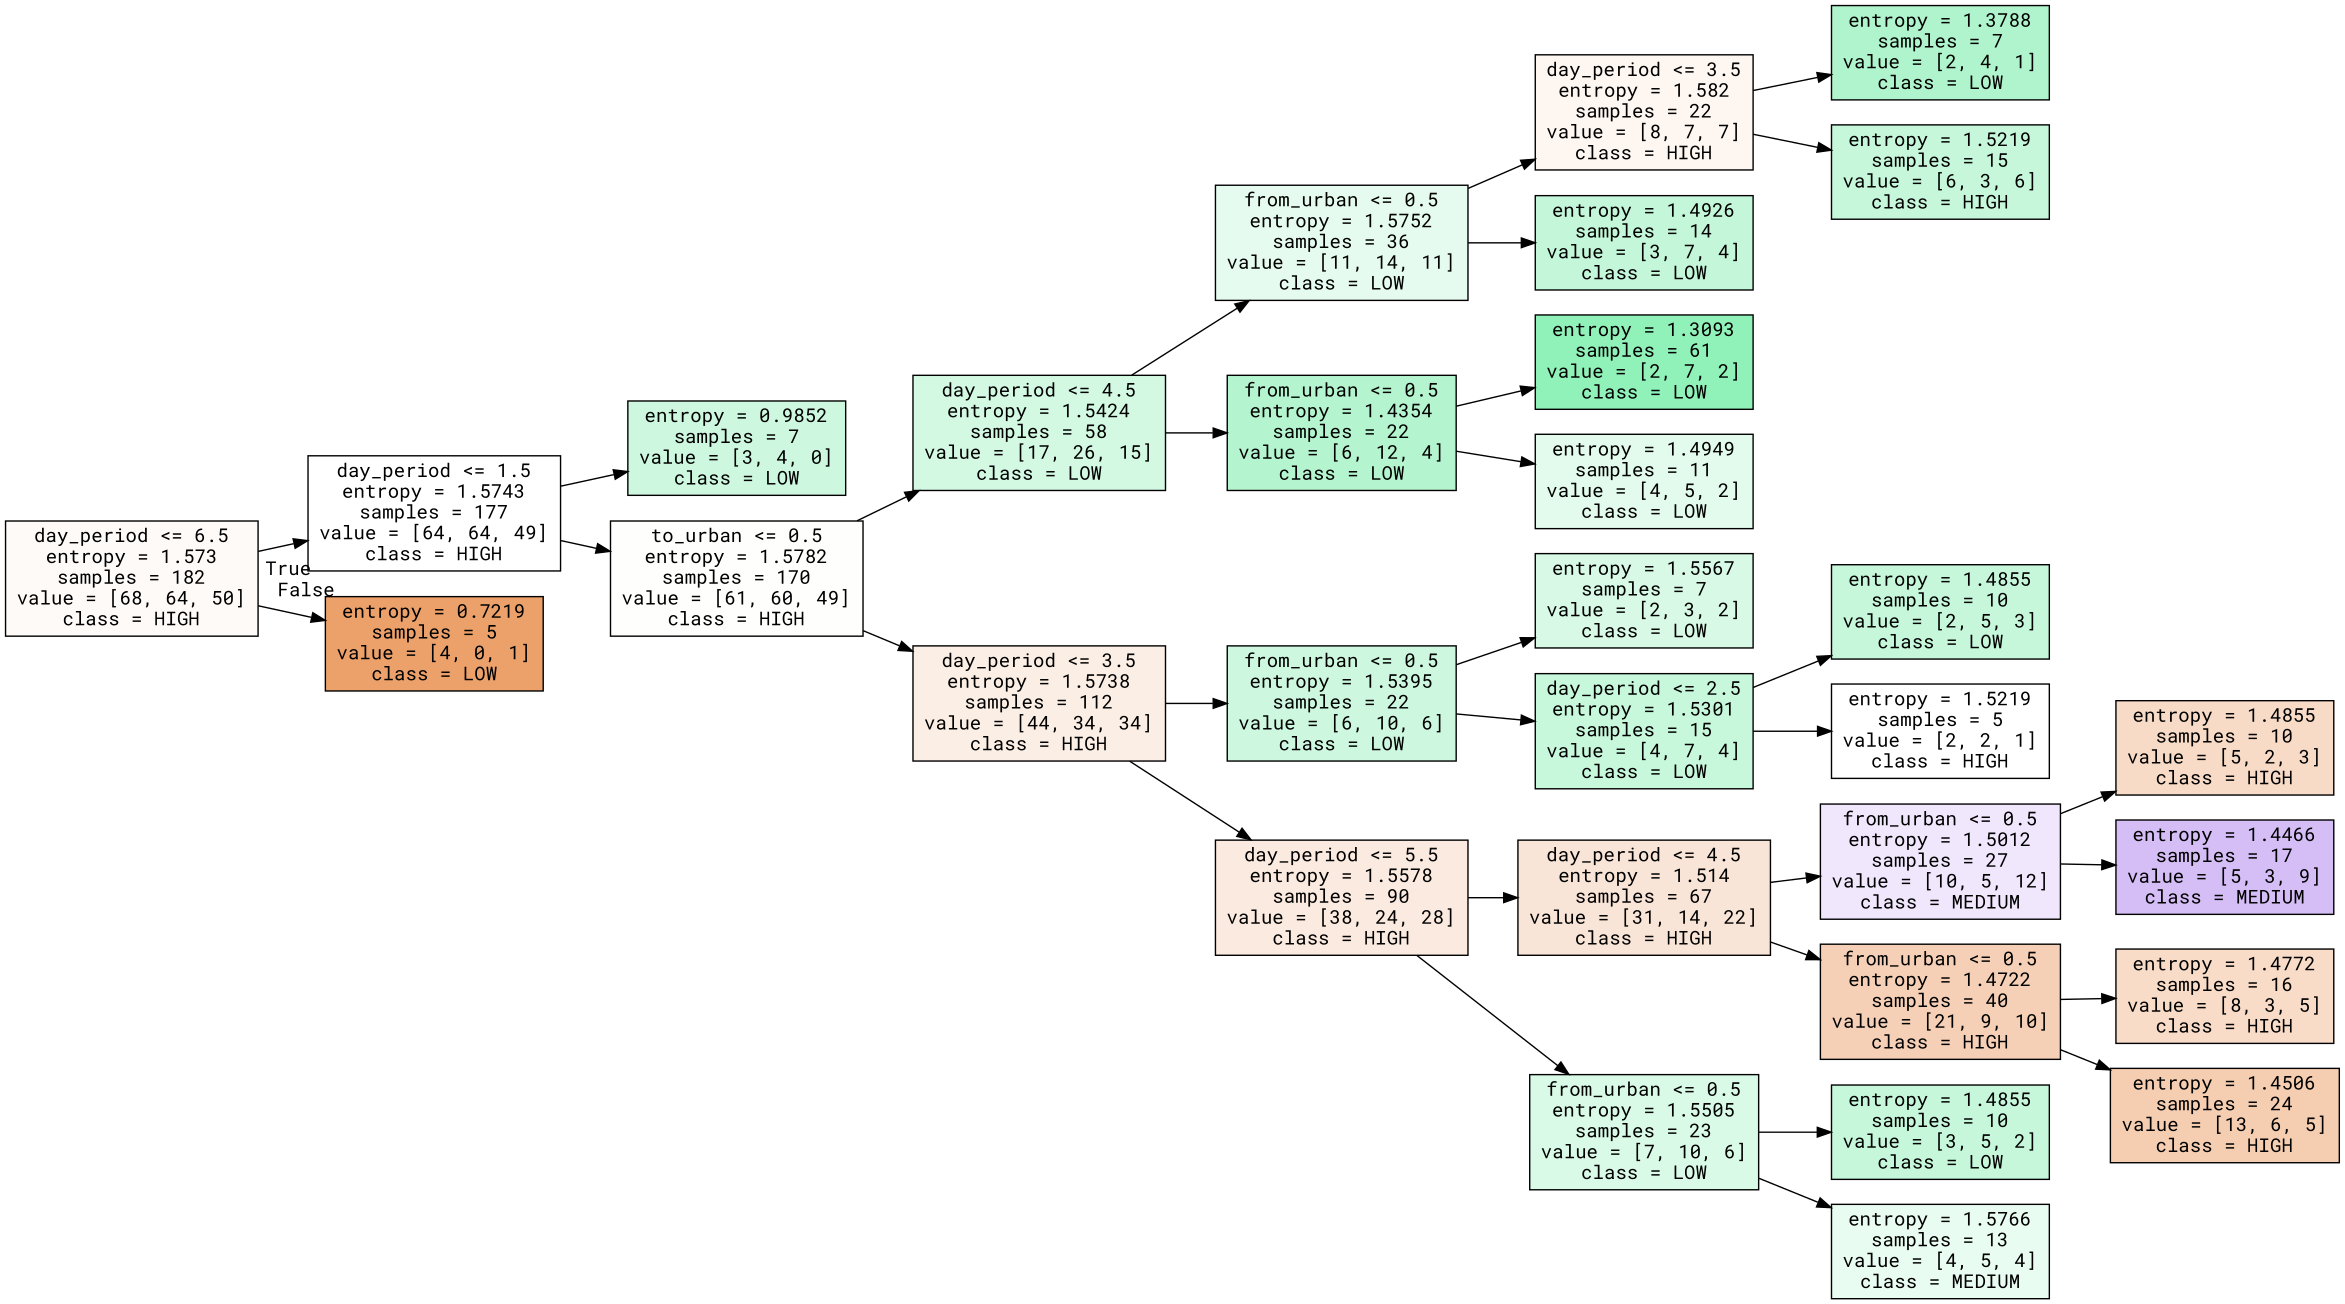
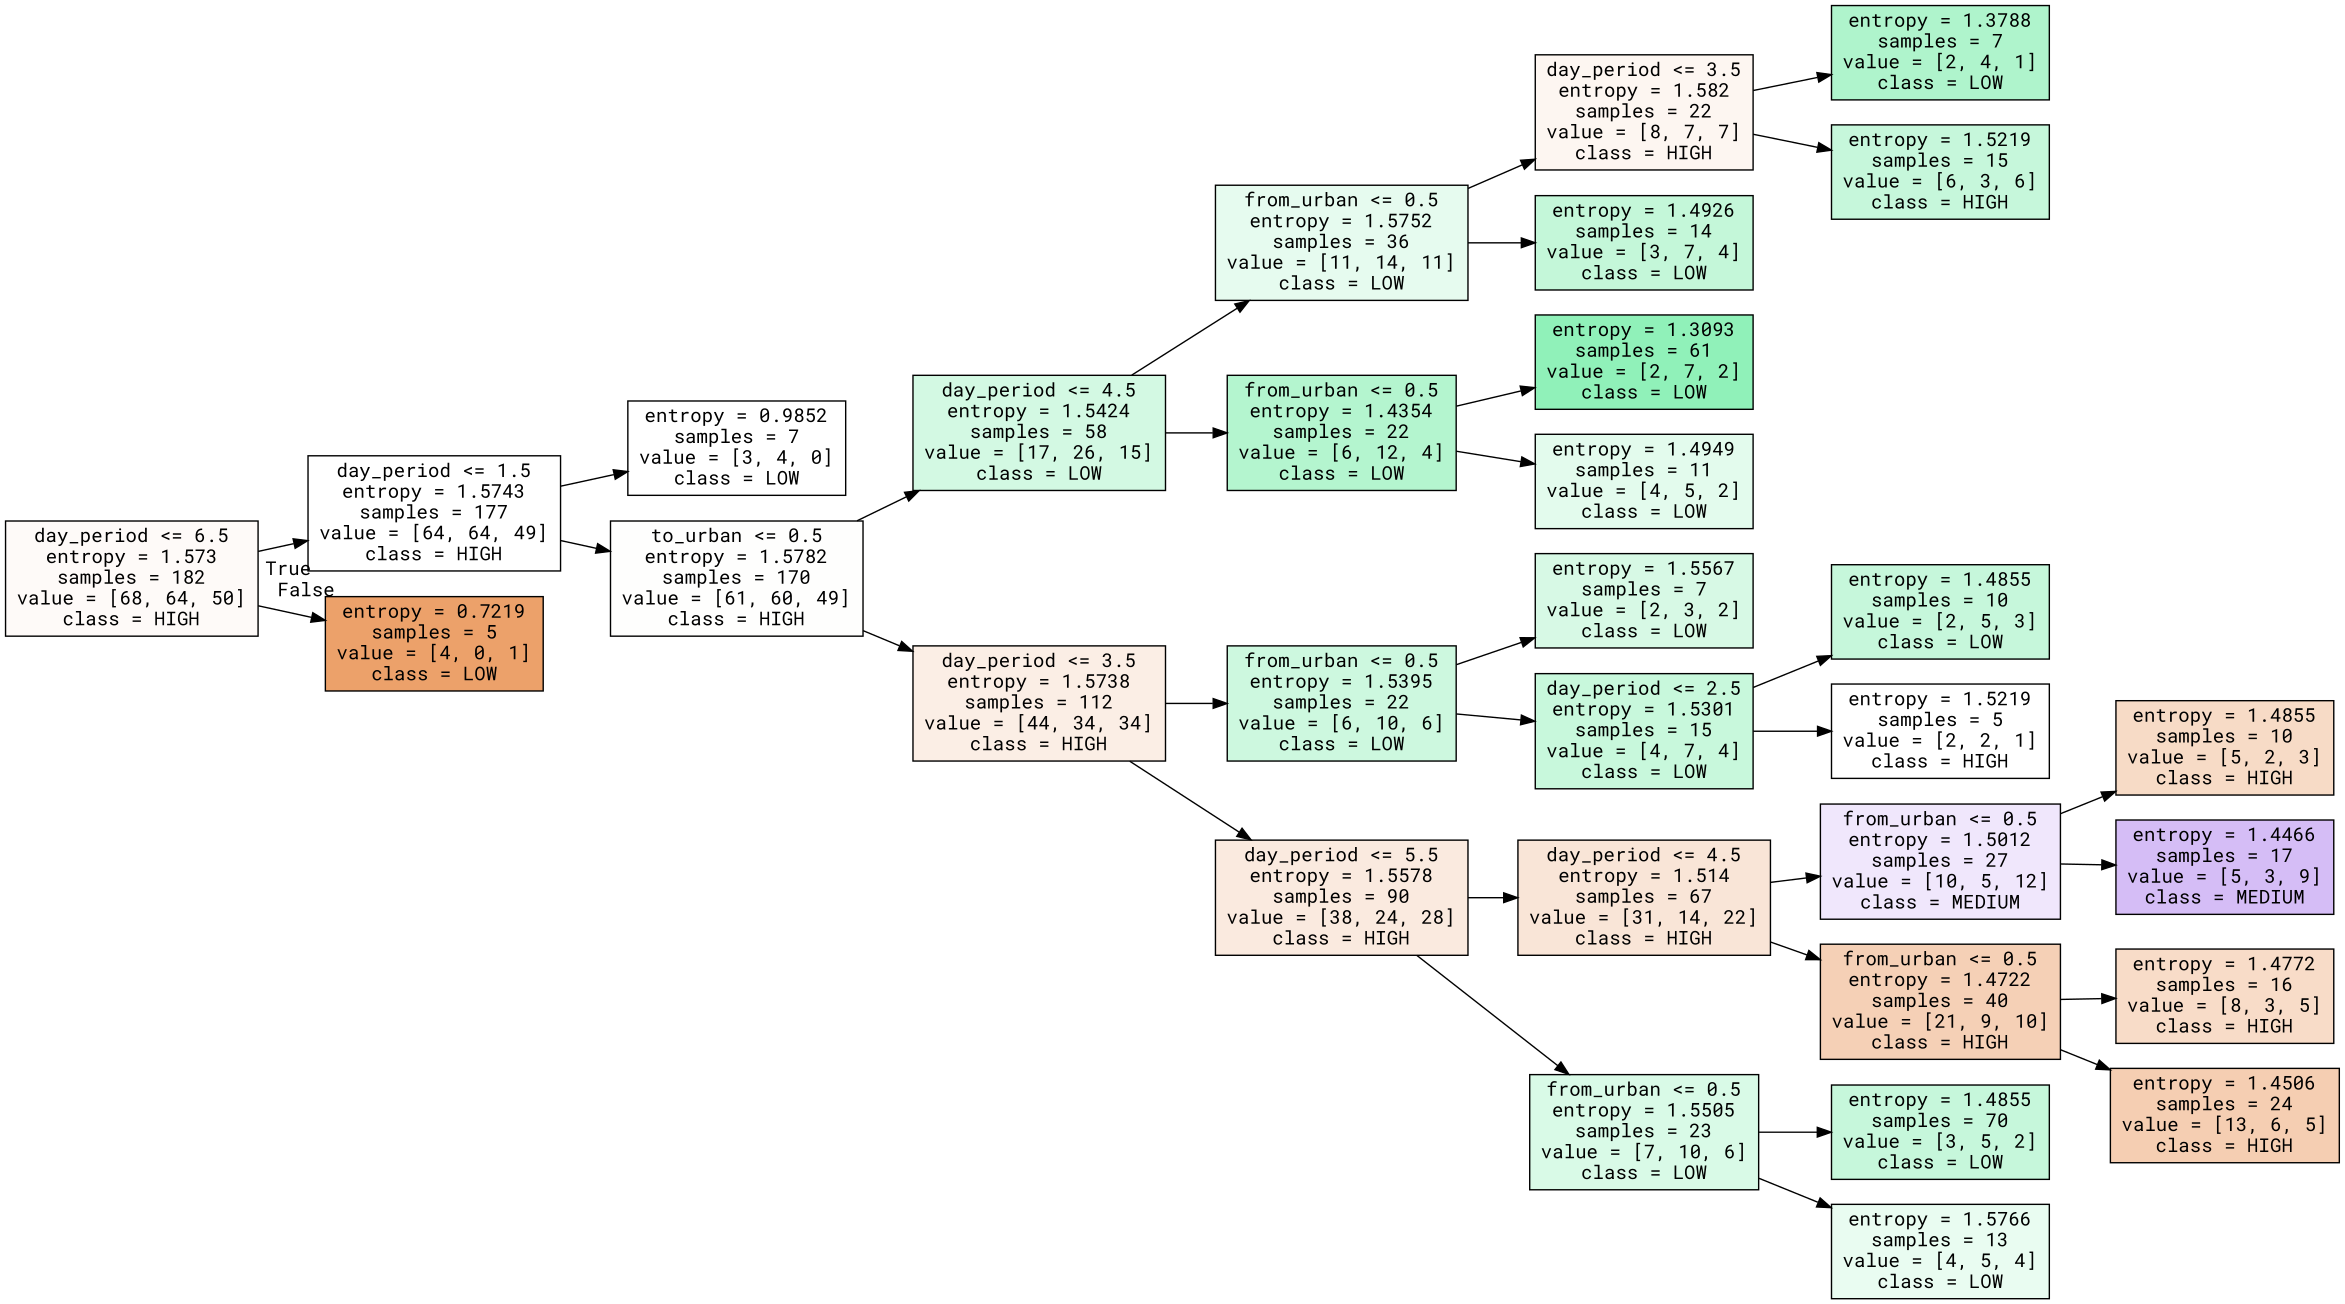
(737, 448) -> (737, 448)
(1940, 1132) -> (1940, 1132)
(1940, 1252) -> (1940, 1252)
